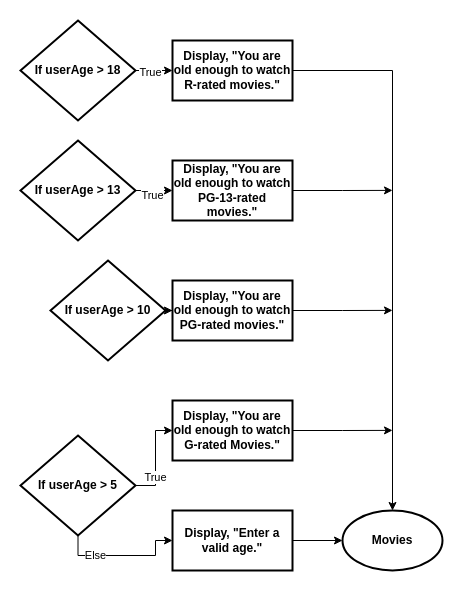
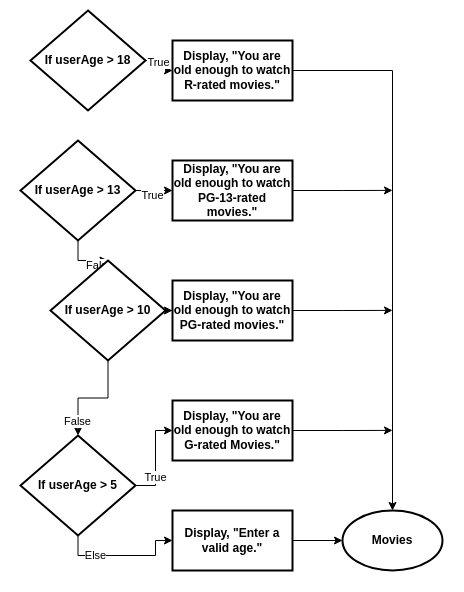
(78, 71) -> (88, 61)
none -> (79, 261)
none -> (96, 398)
